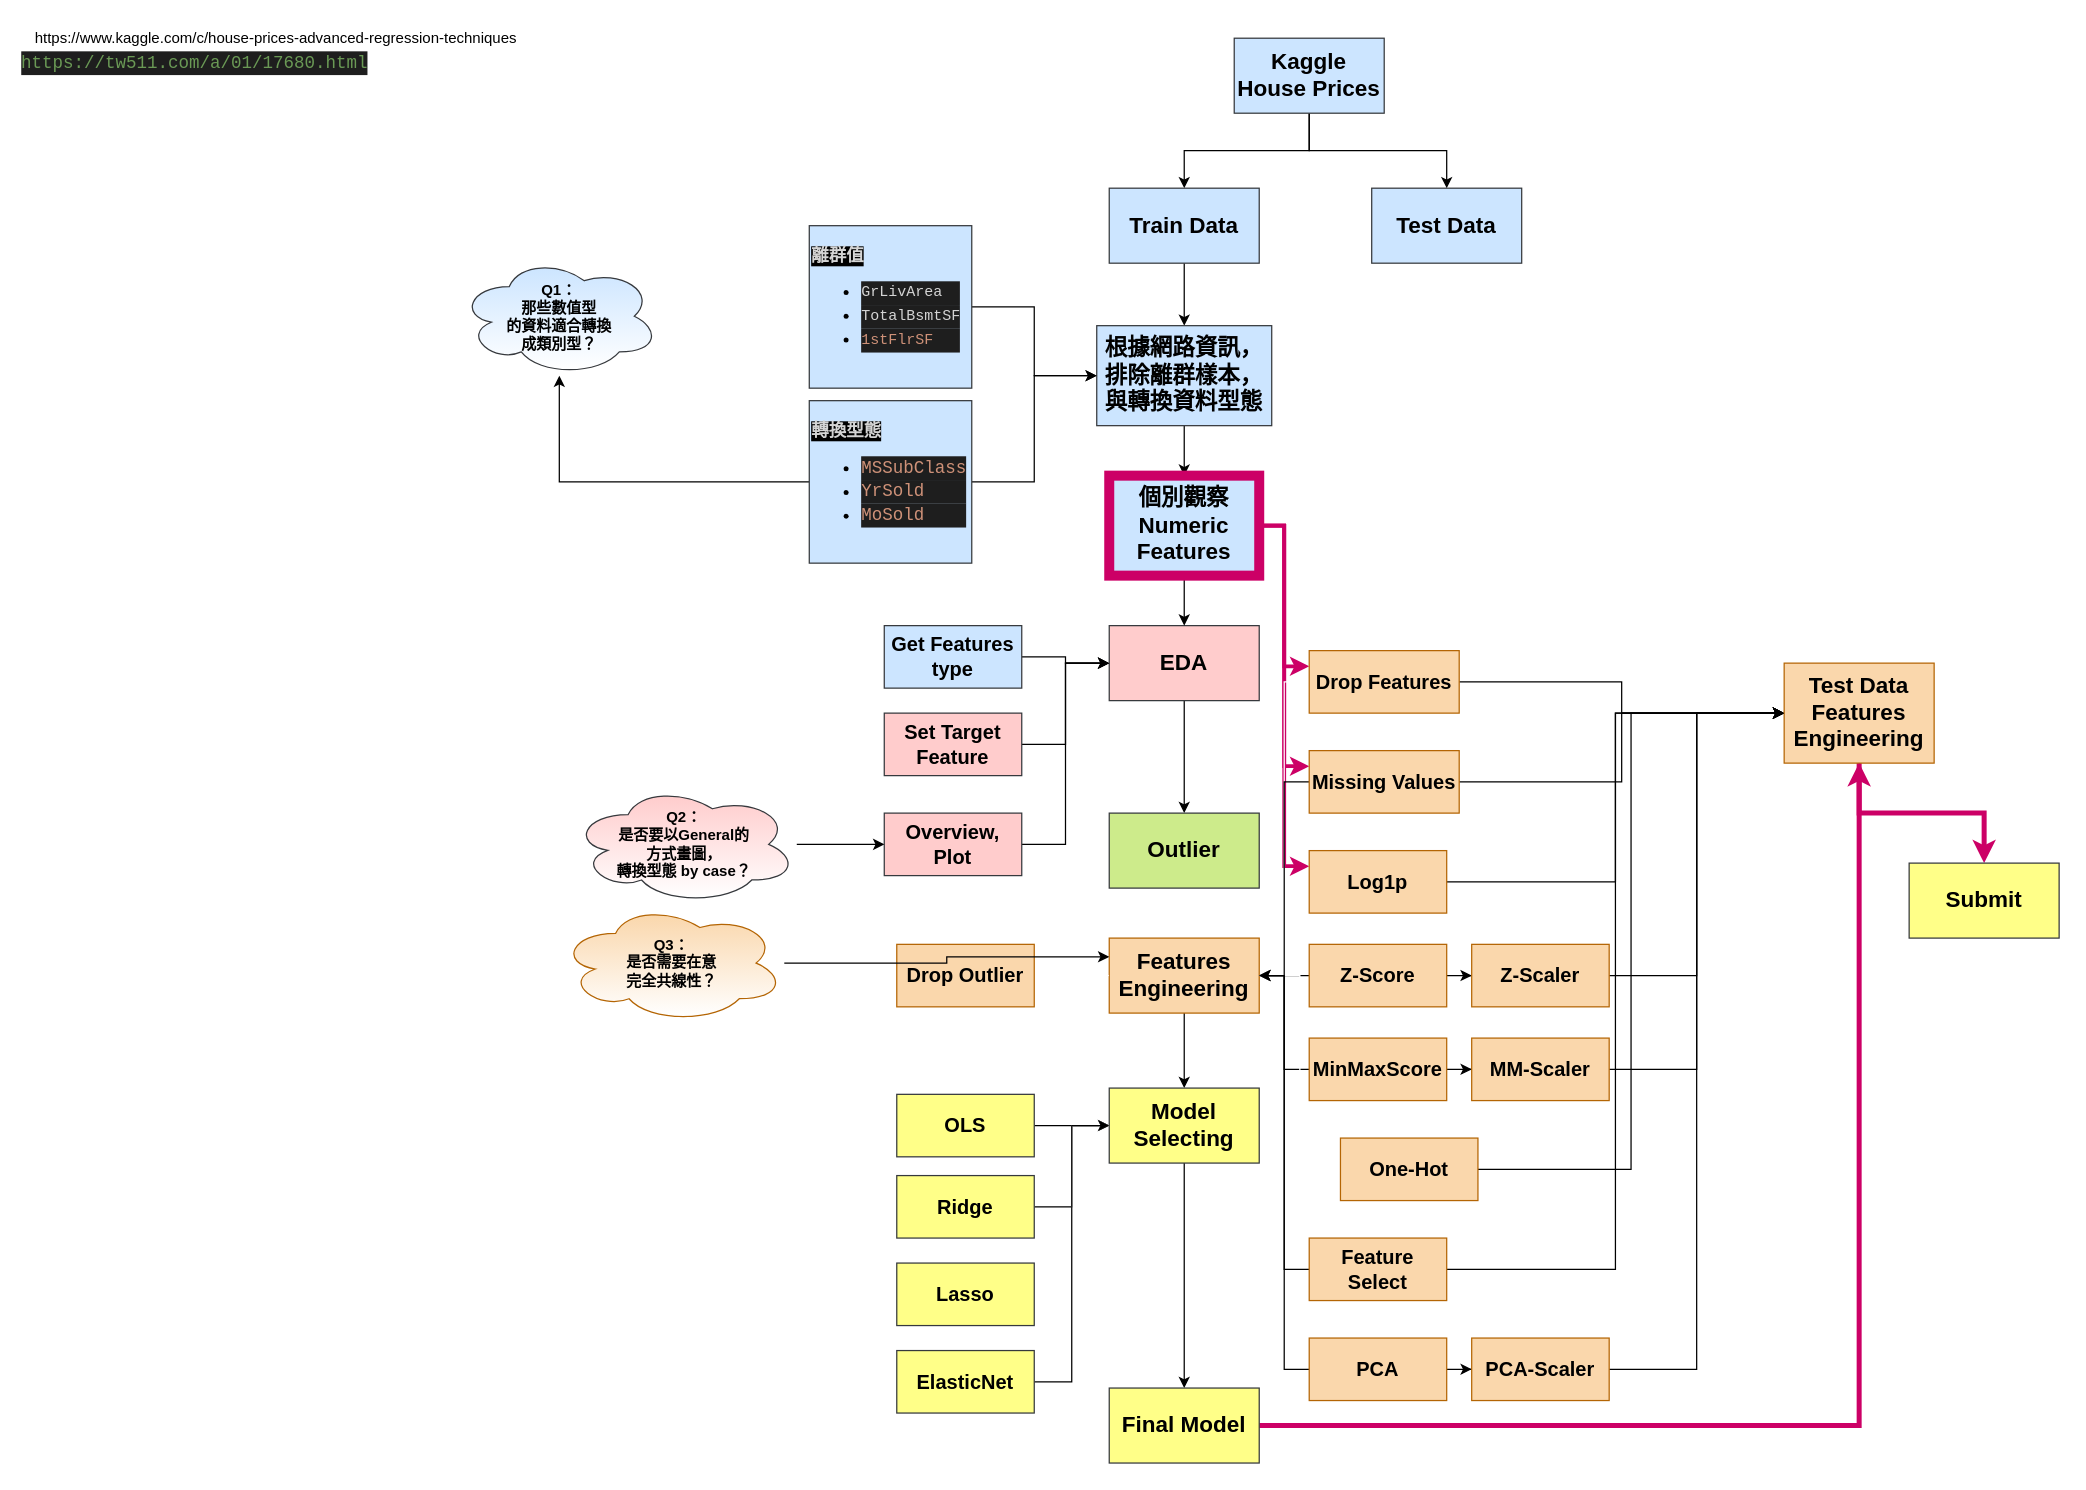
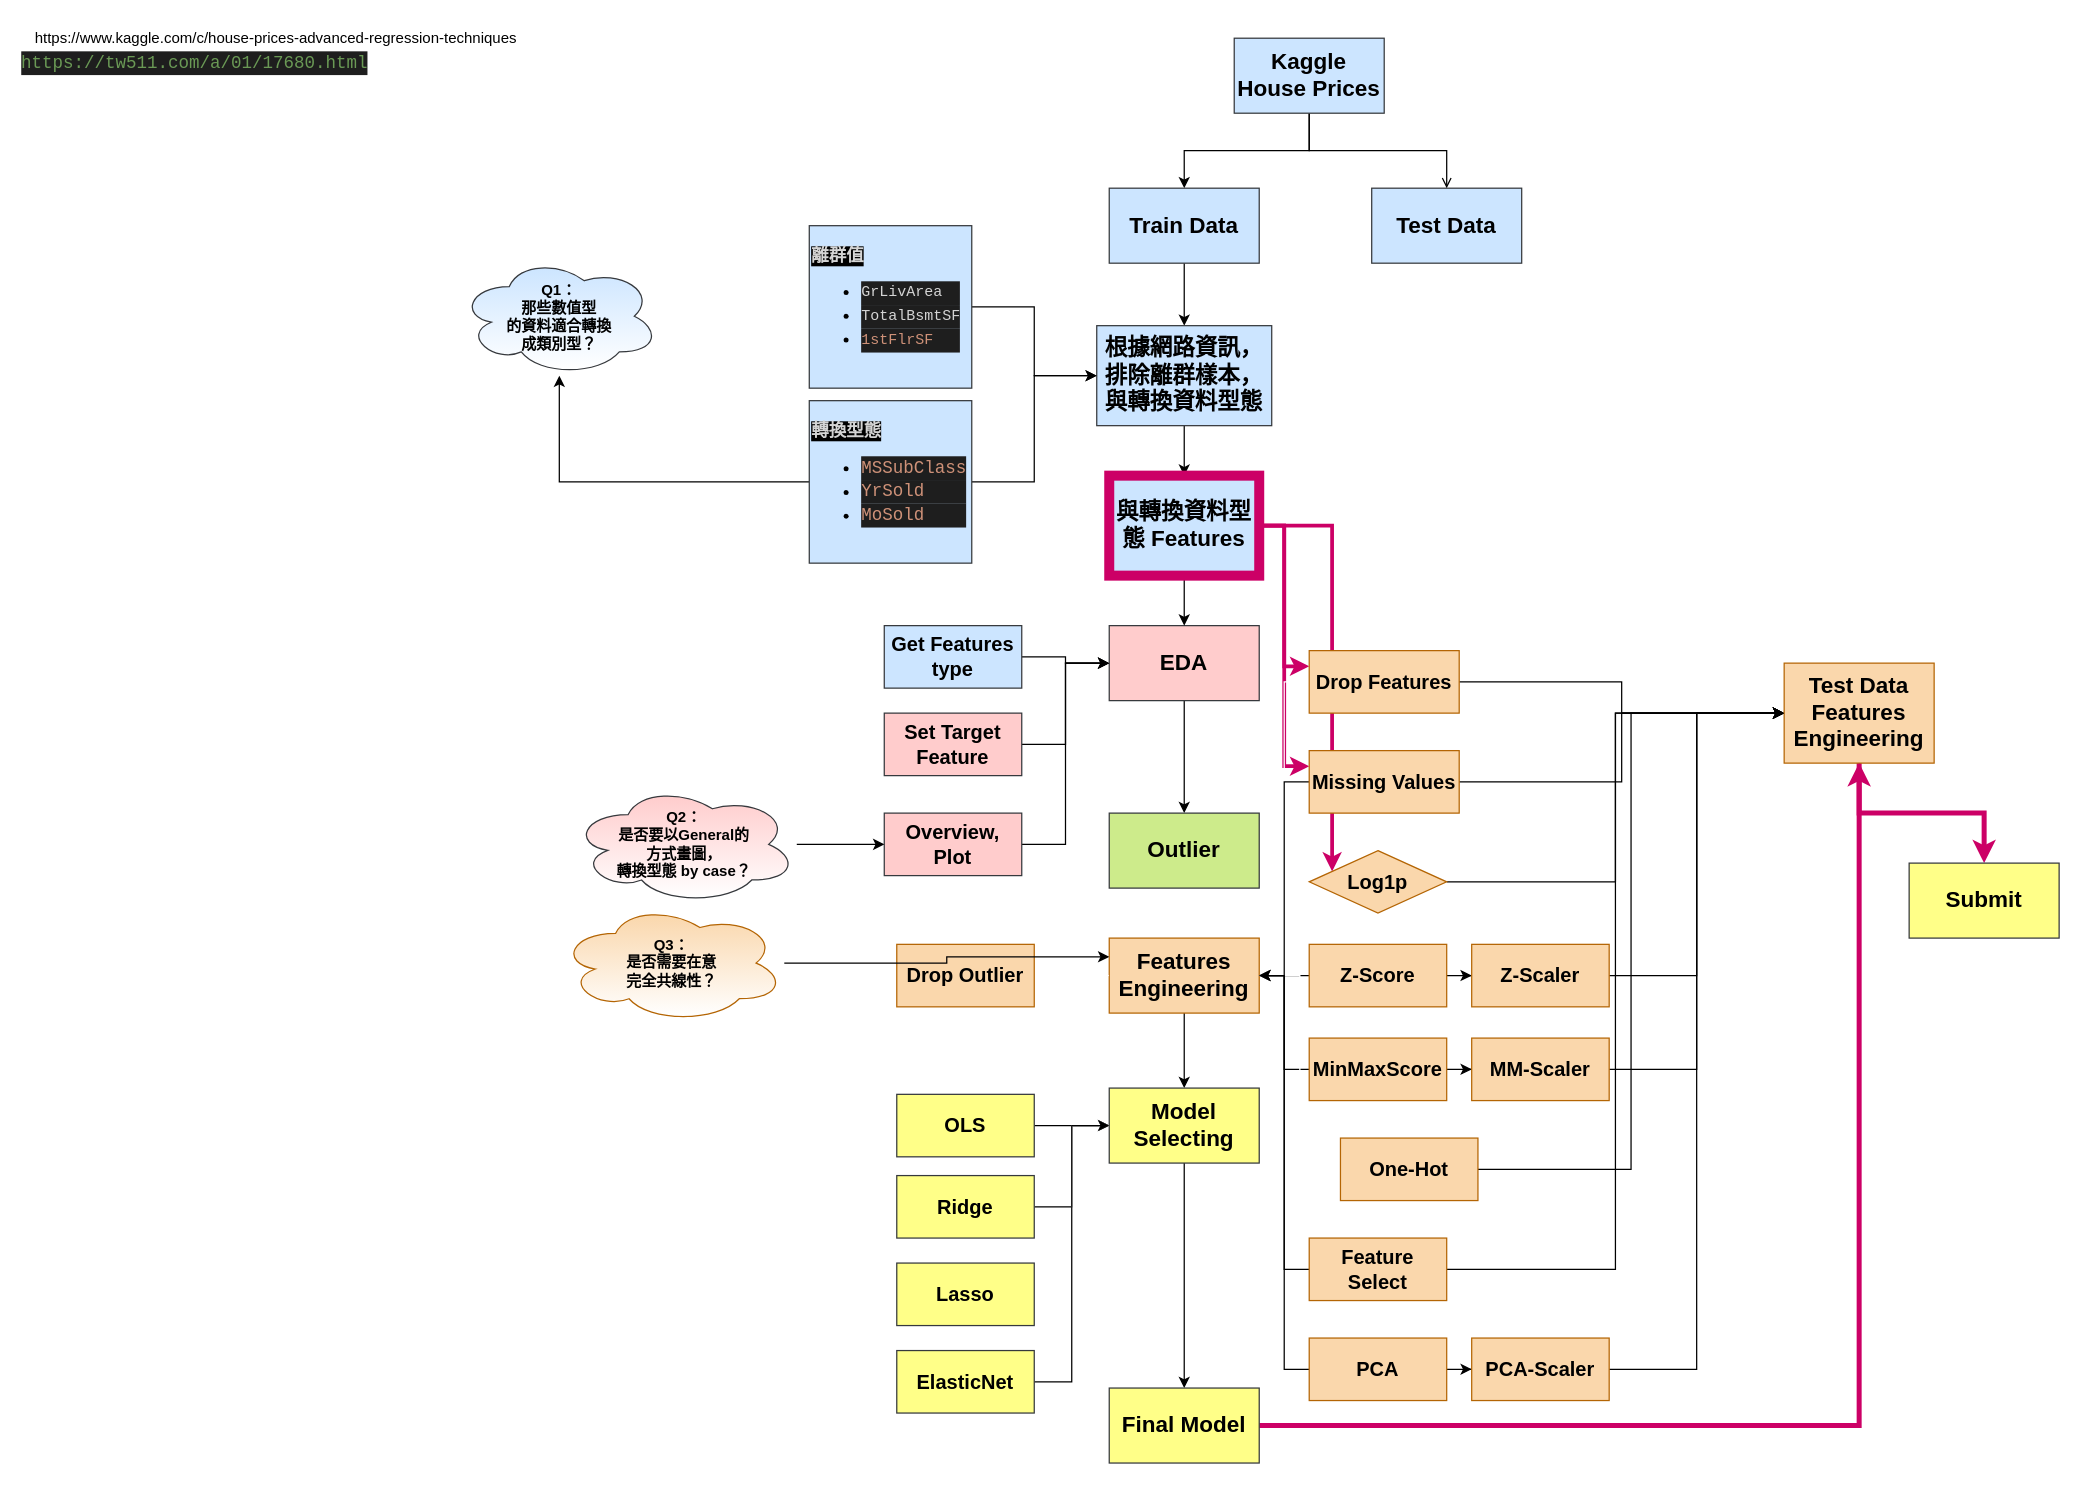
(1447, 178) -> (1447, 180)
(1184, 526) -> (1184, 526)
(1378, 882) -> (1378, 882)
